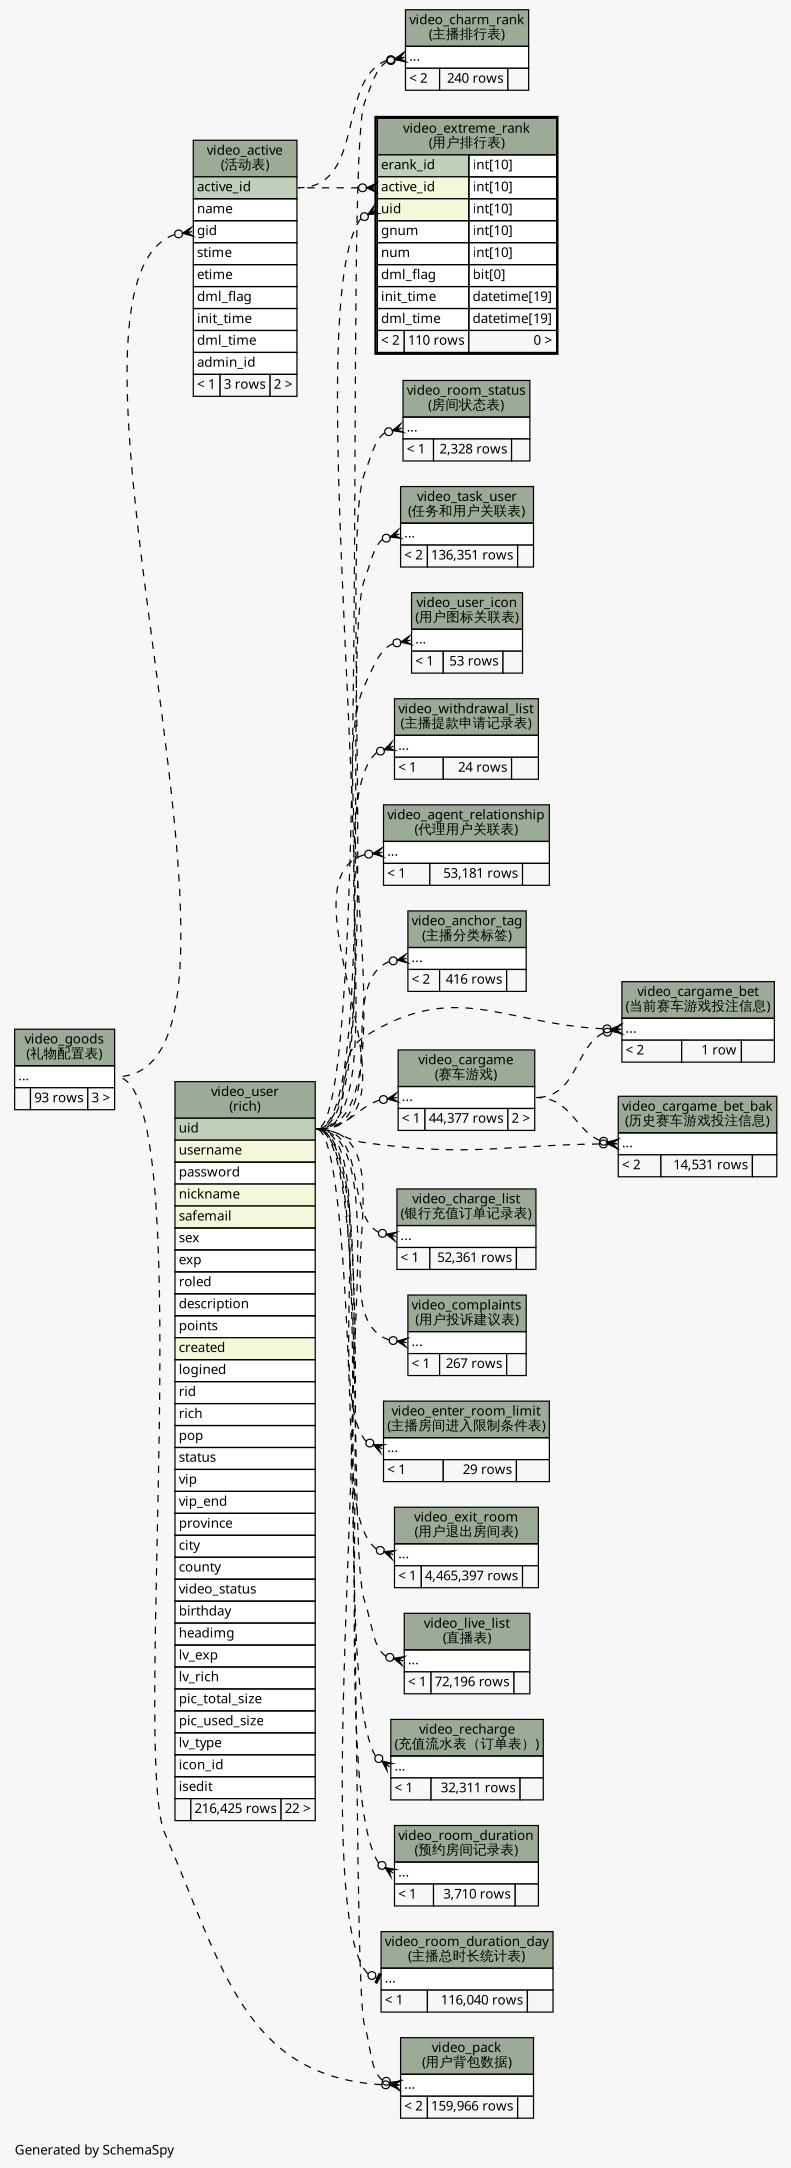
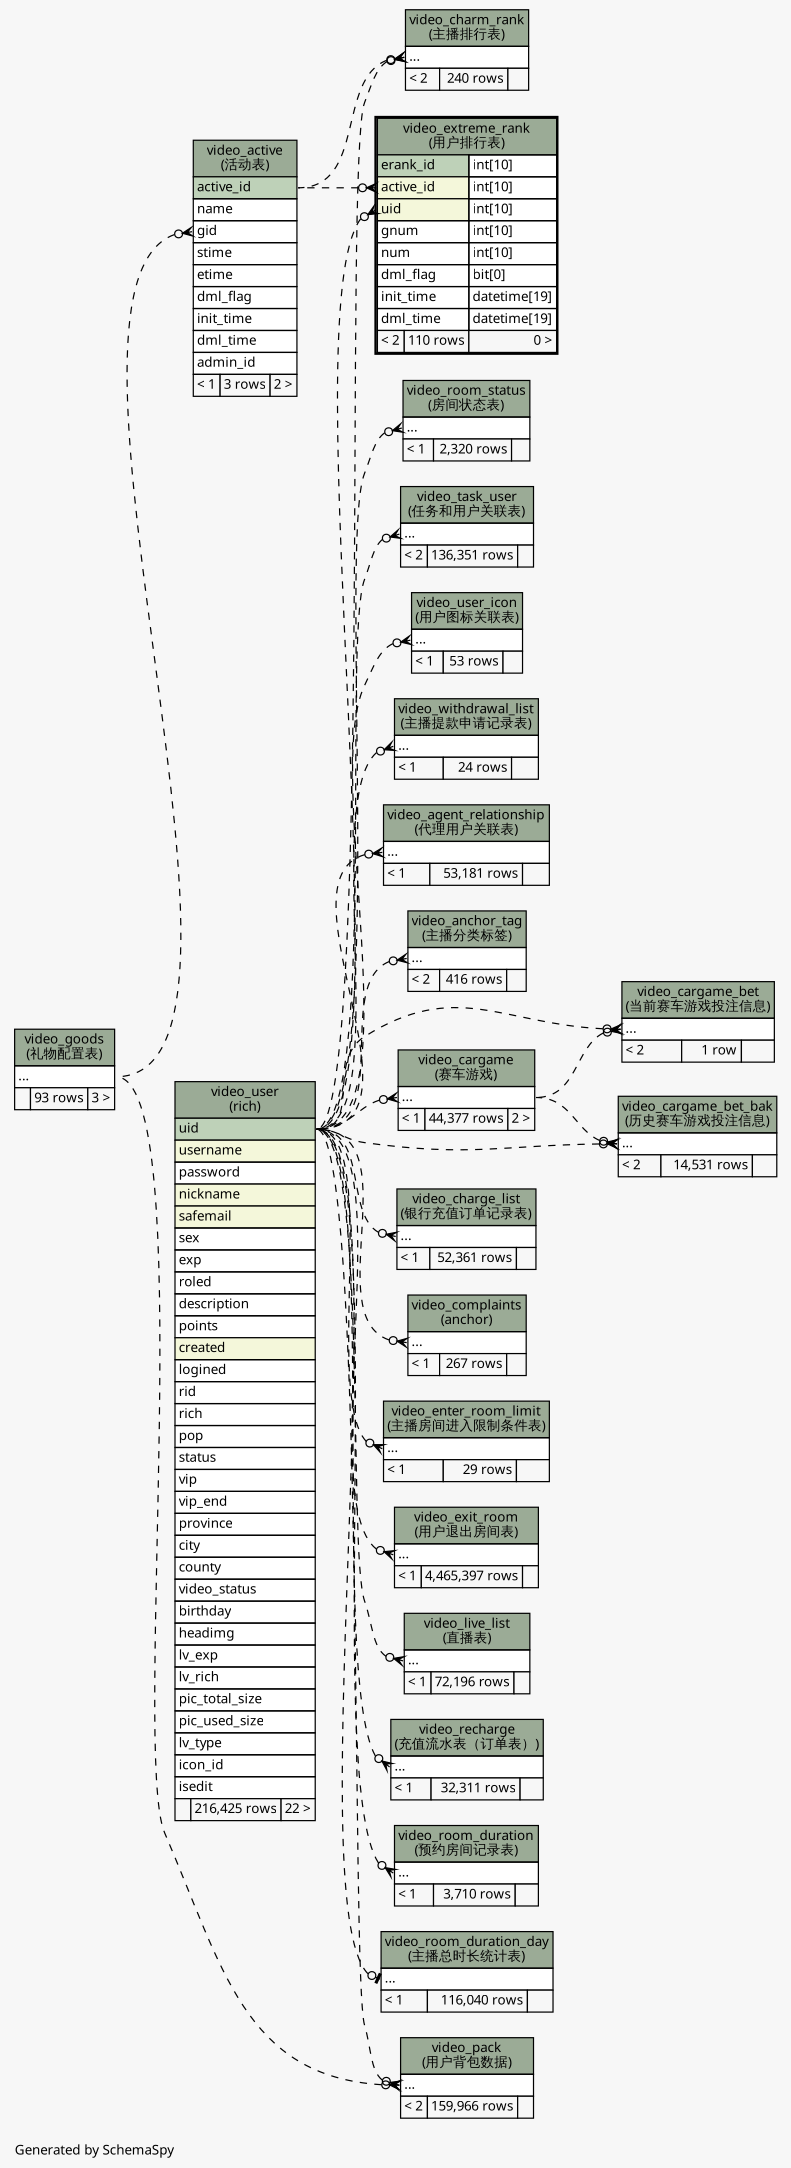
(474, 449) -> (474, 449)
(467, 1320) -> (467, 1320)
